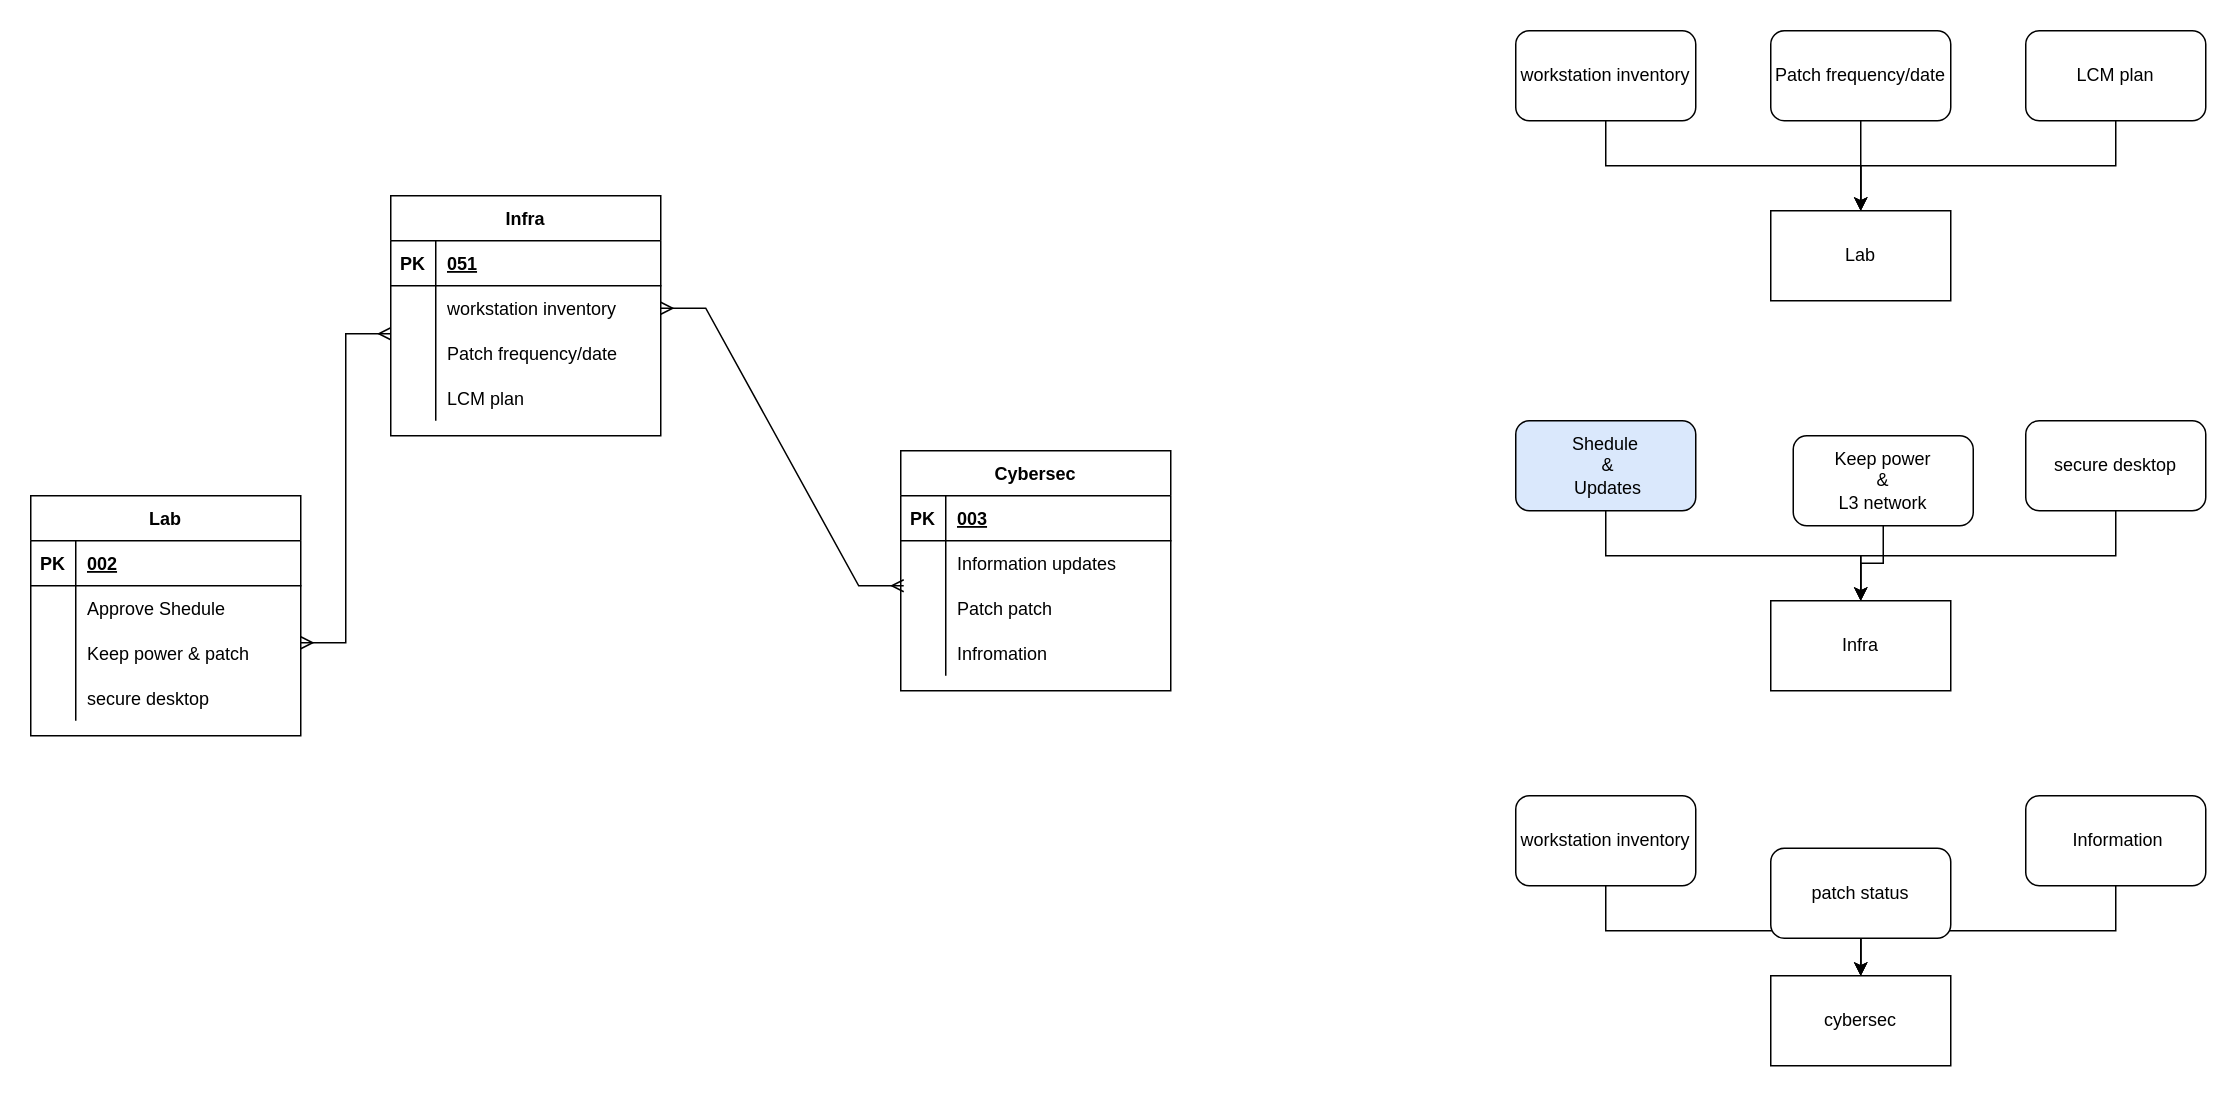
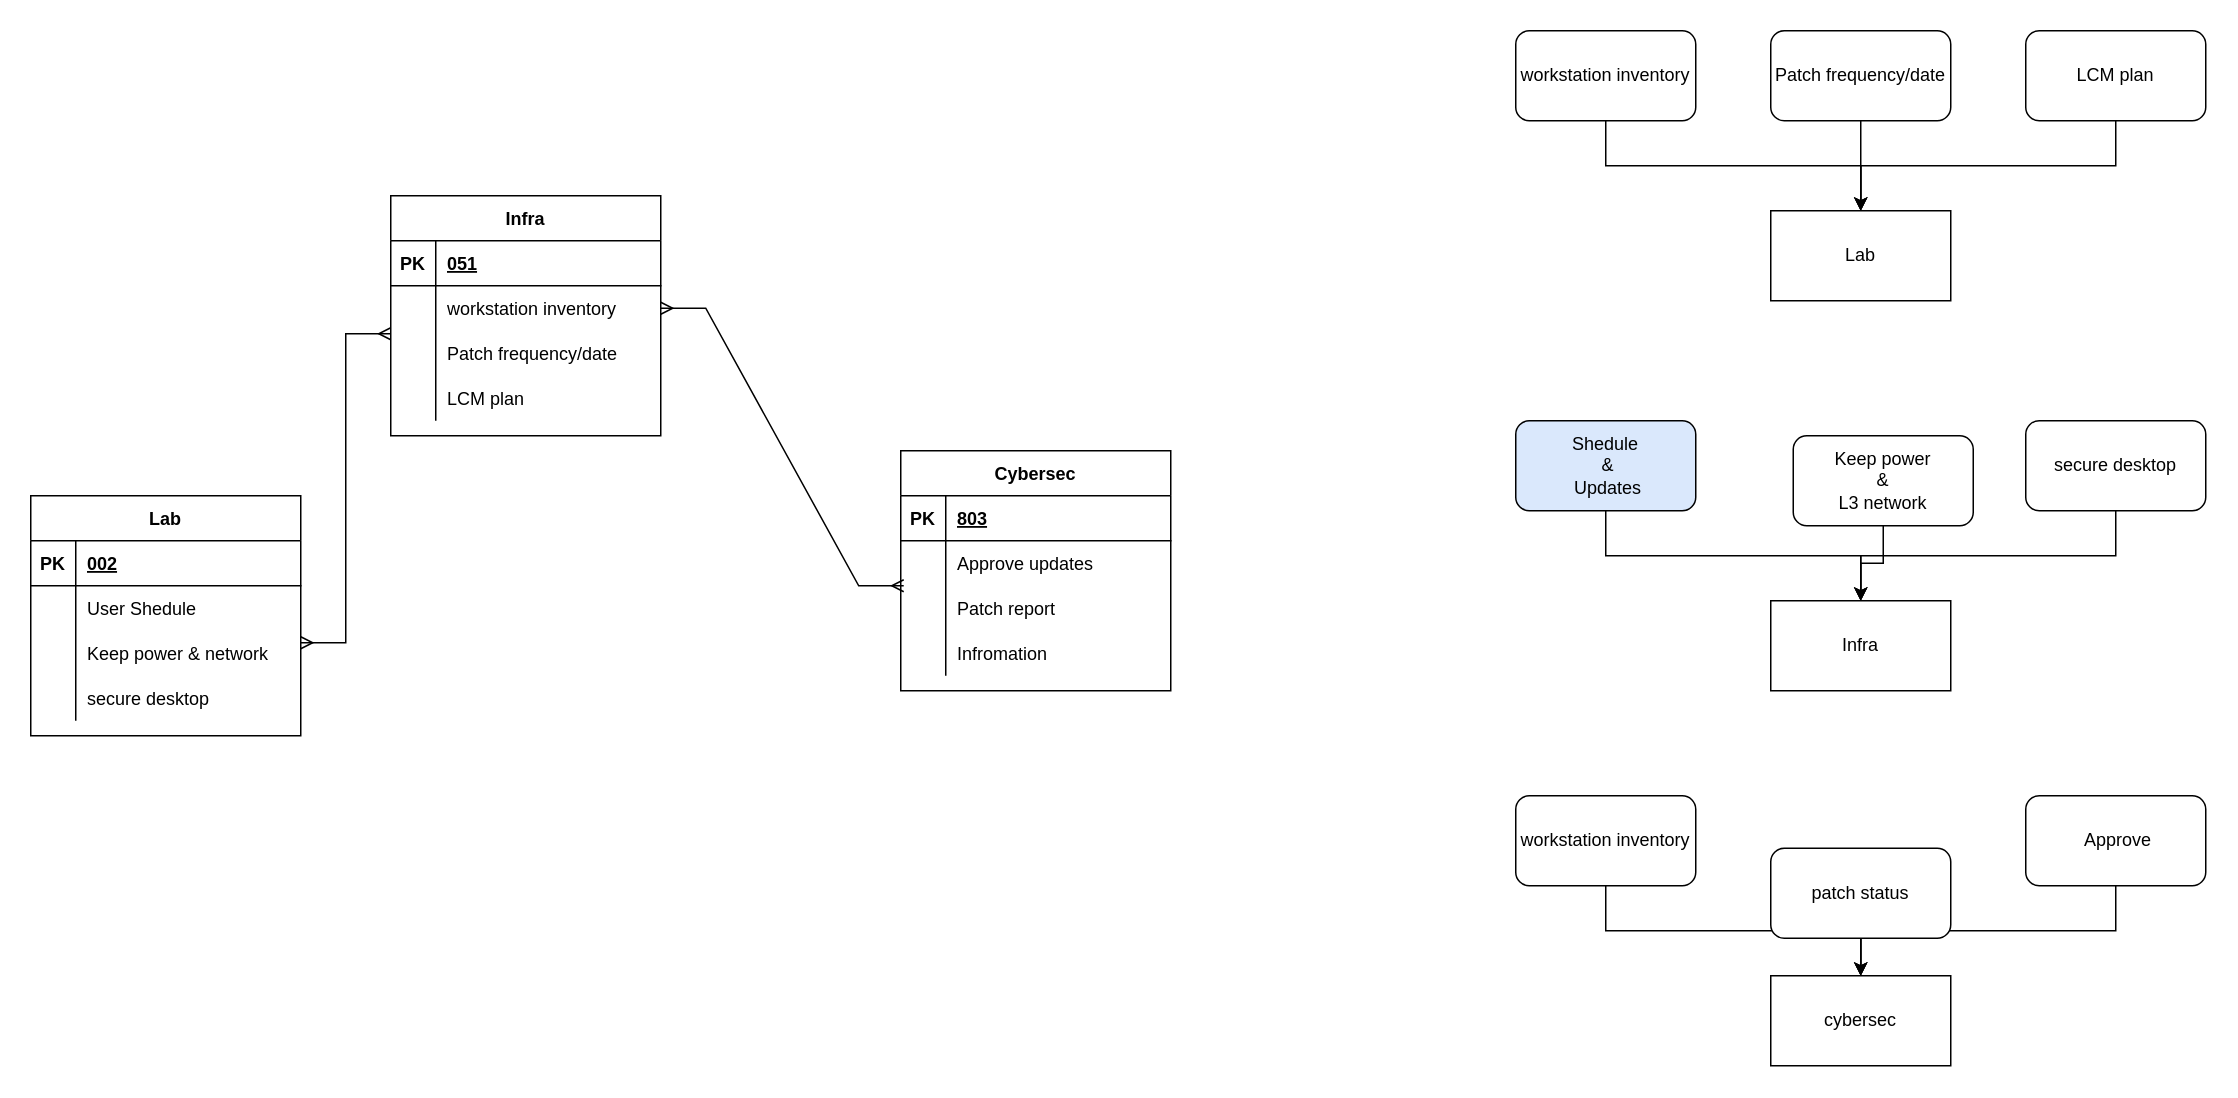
(972, 519) -> (972, 519)
(1048, 564) -> (1030, 564)
(158, 609) -> (143, 609)
(1010, 609) -> (1015, 609)
(171, 654) -> (181, 654)
(2116, 841) -> (2116, 841)
